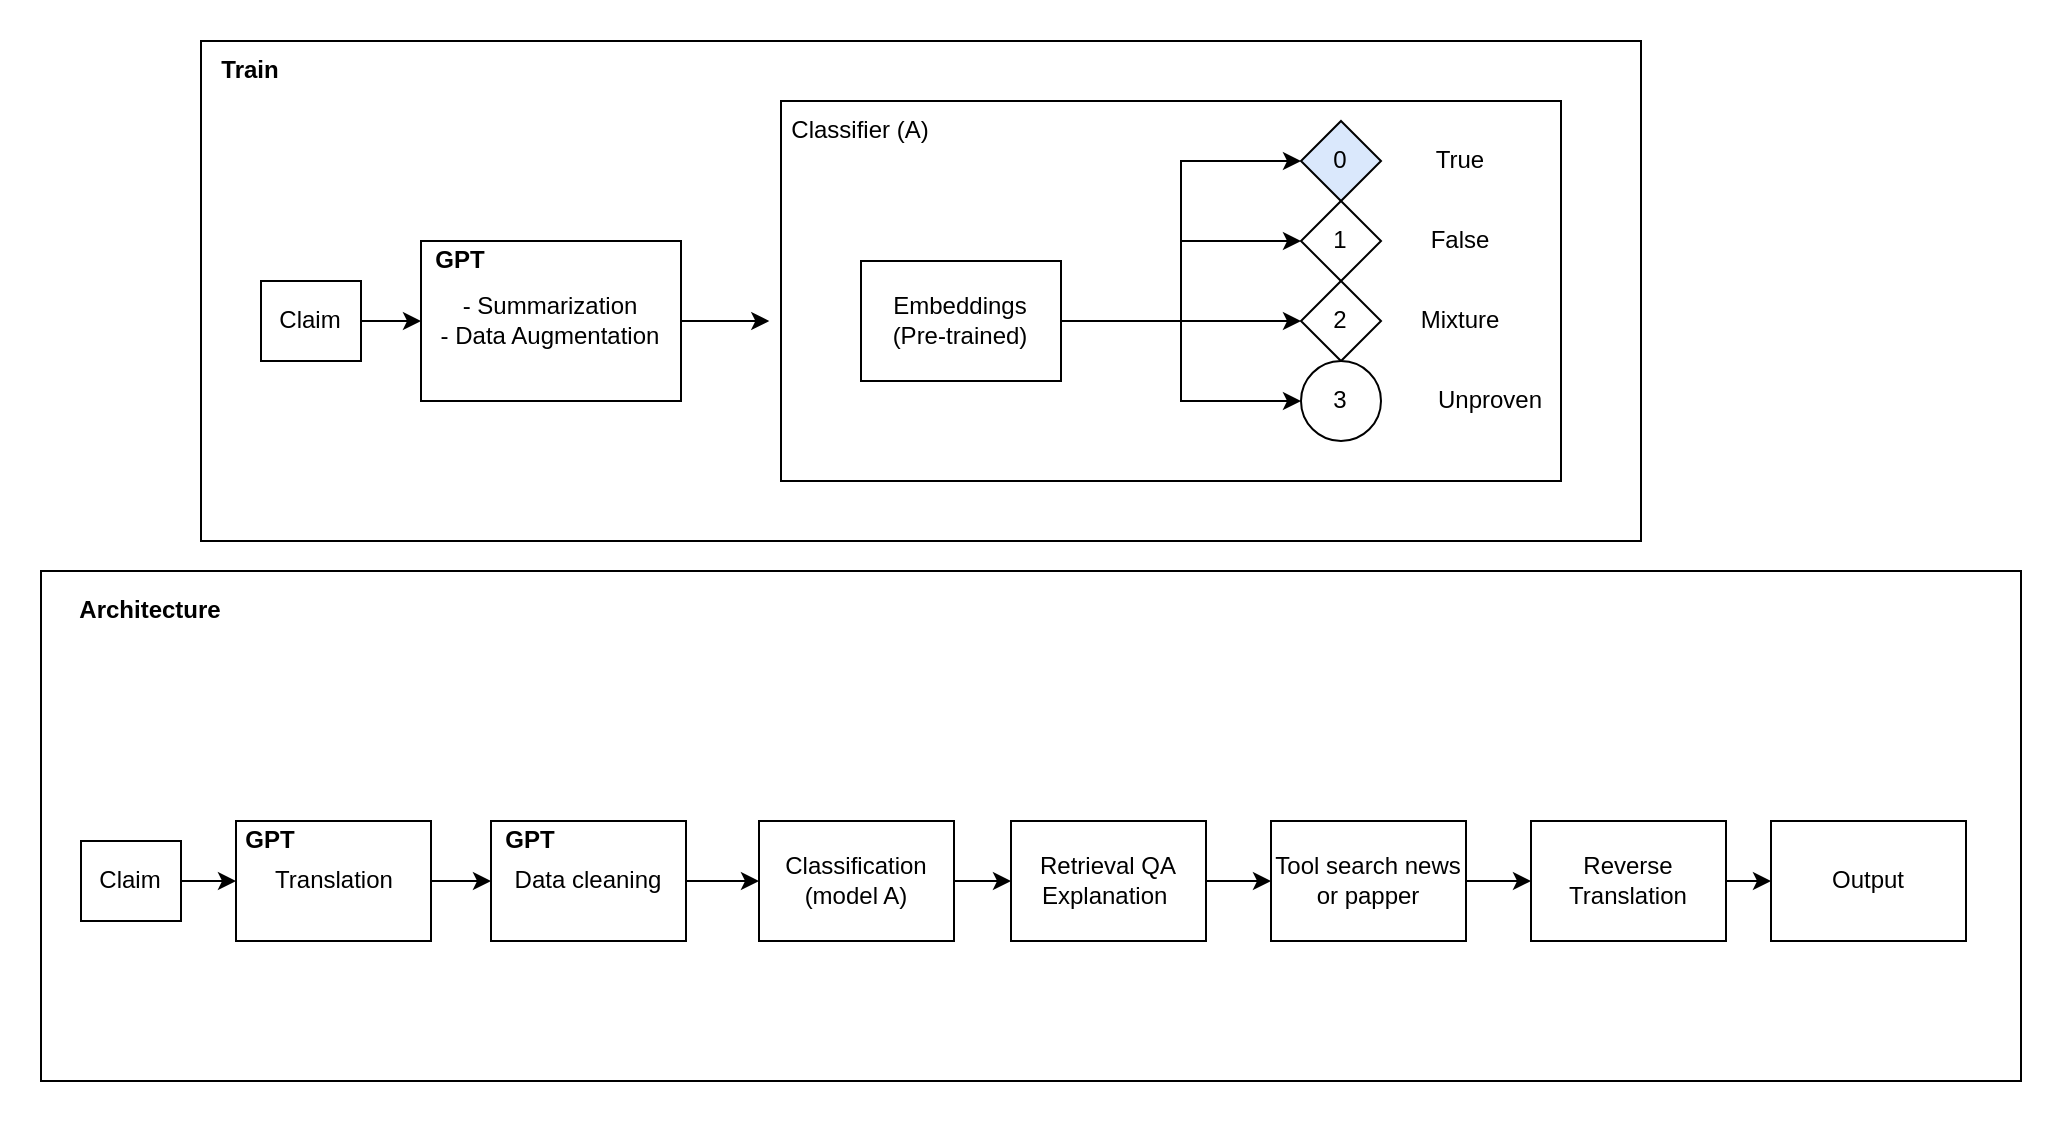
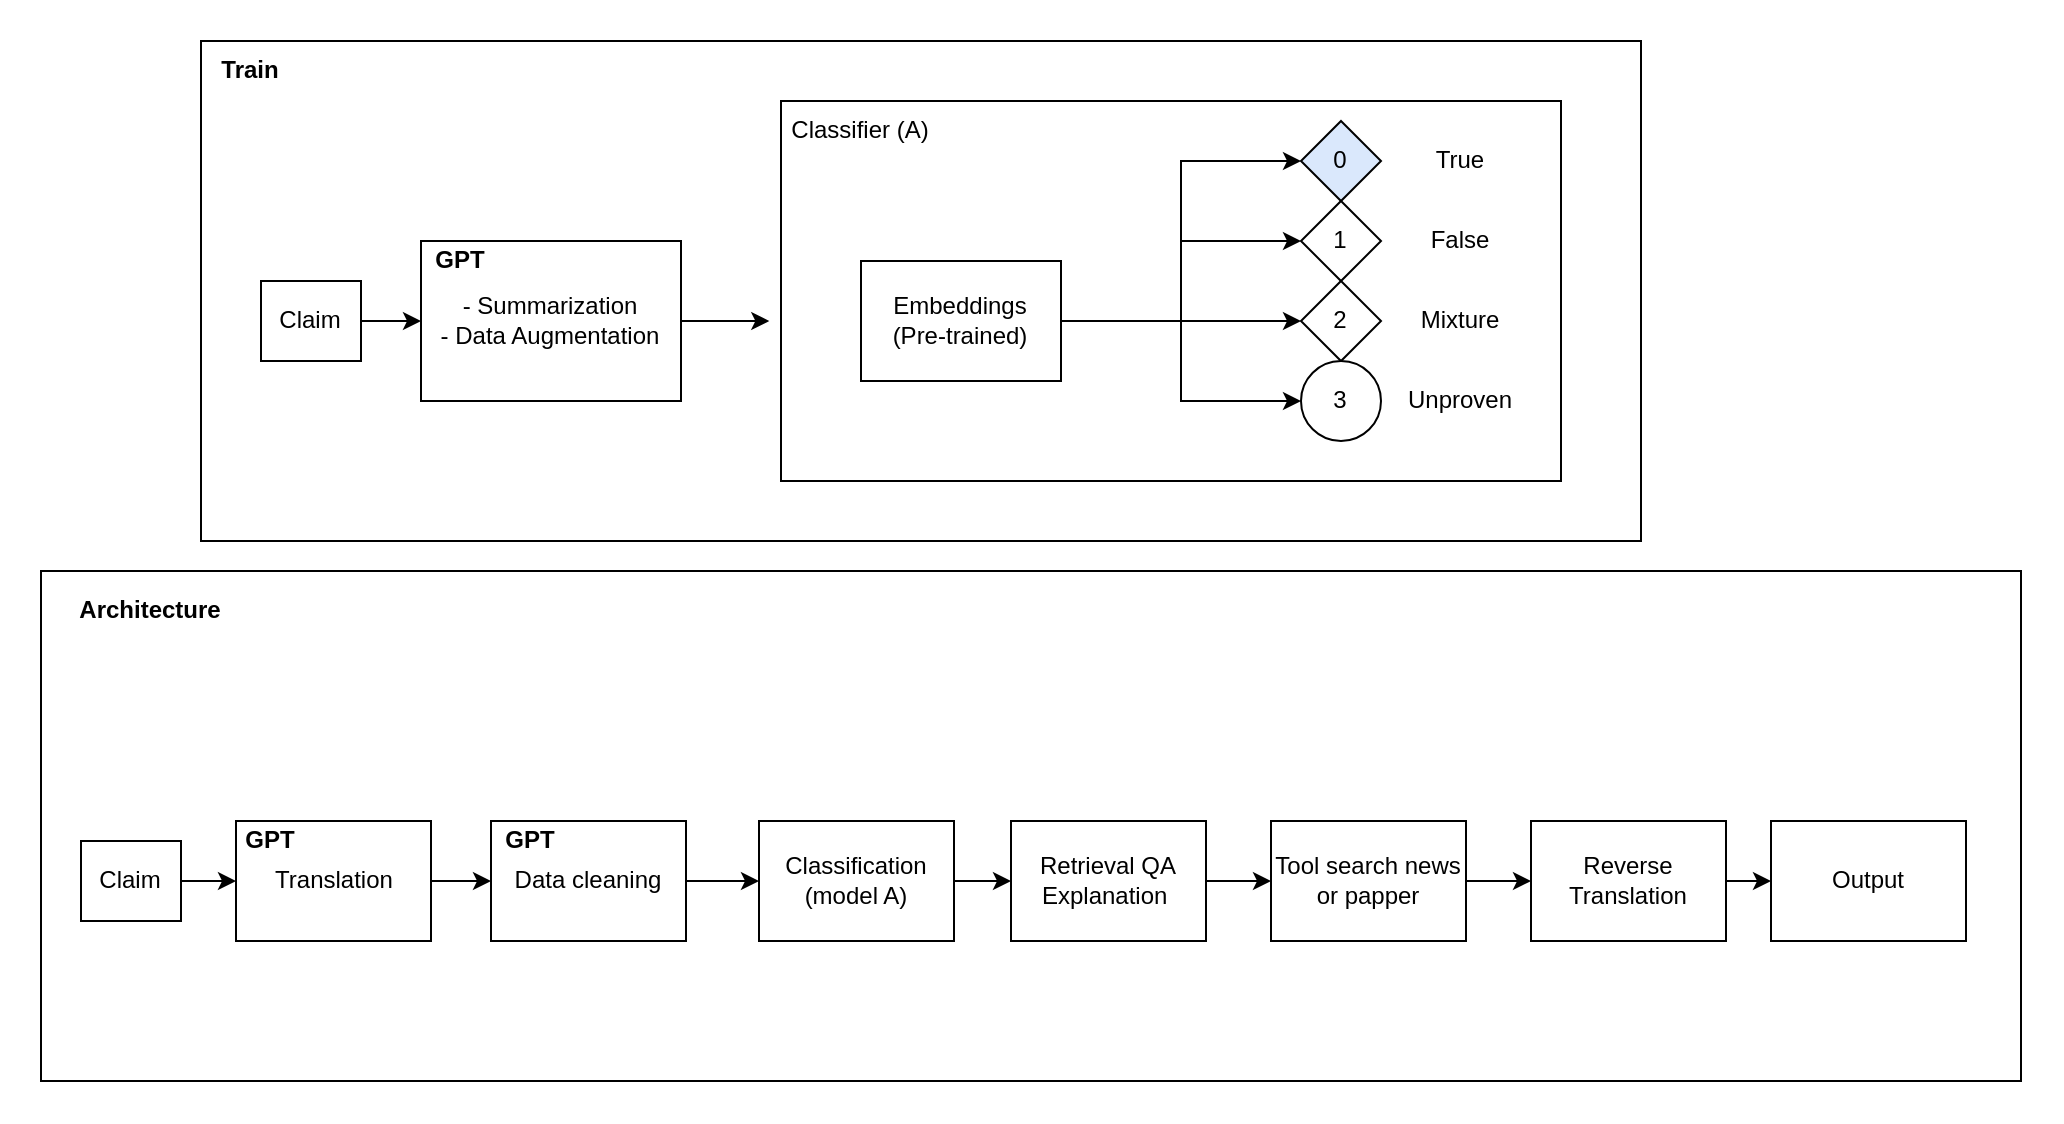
(1491, 401) -> (1461, 401)
